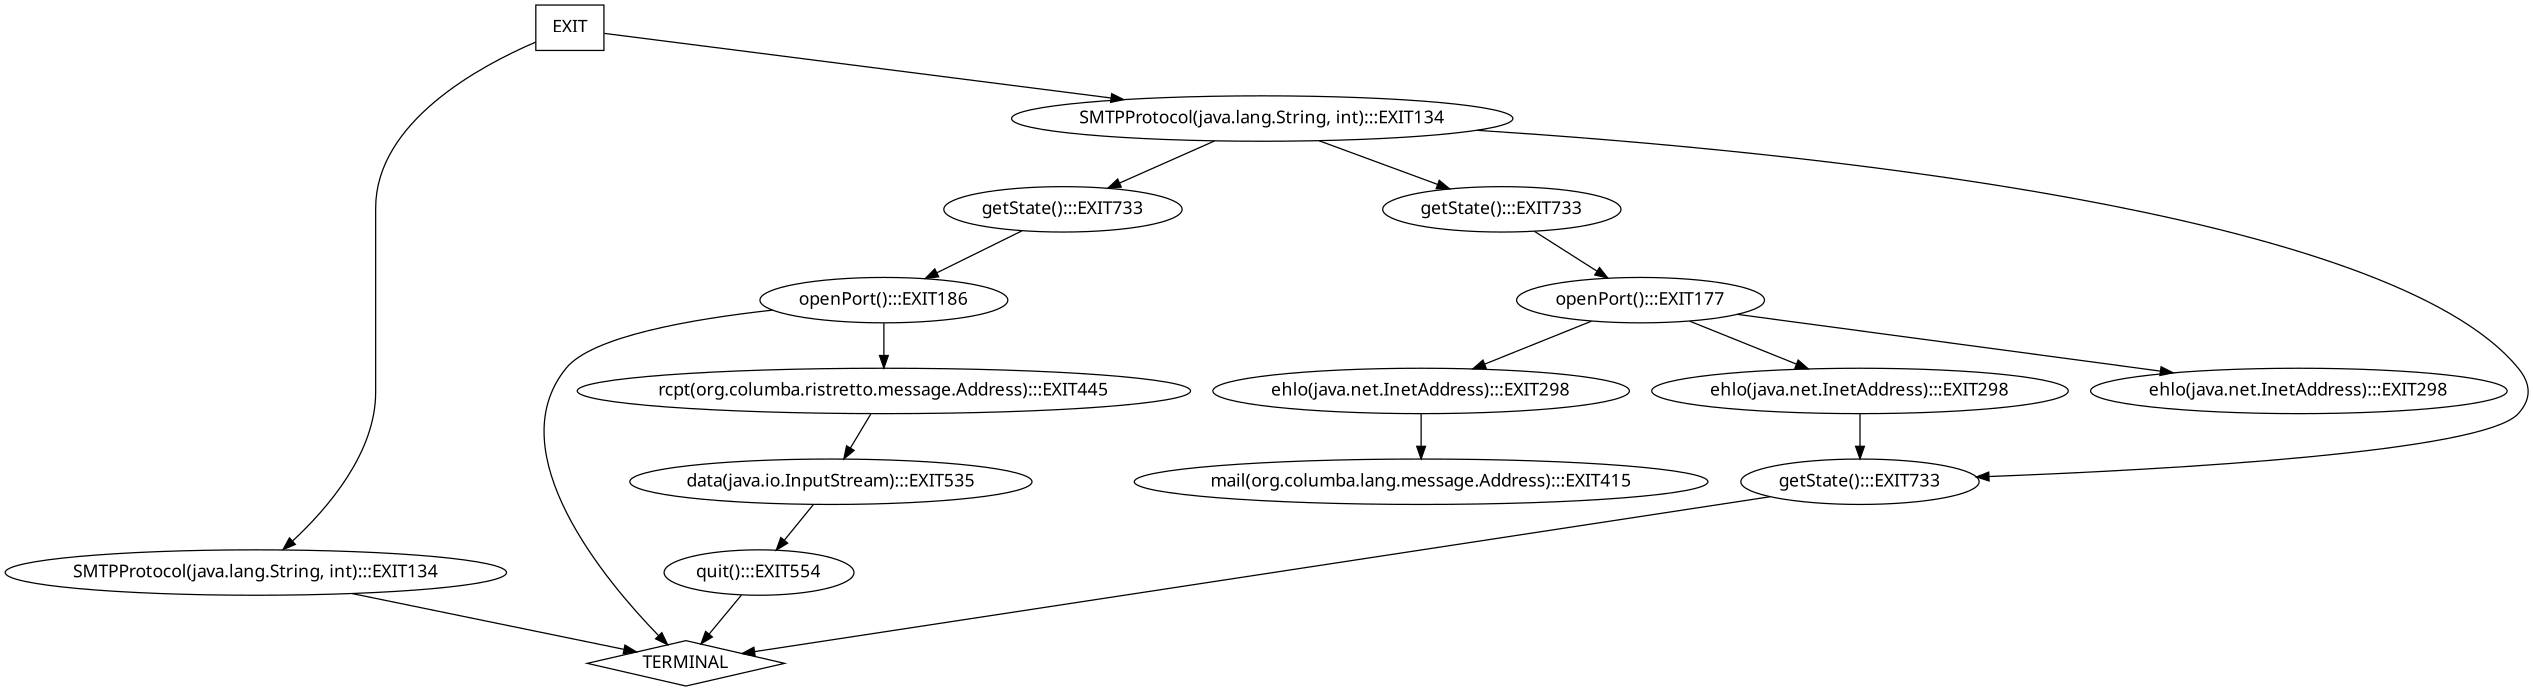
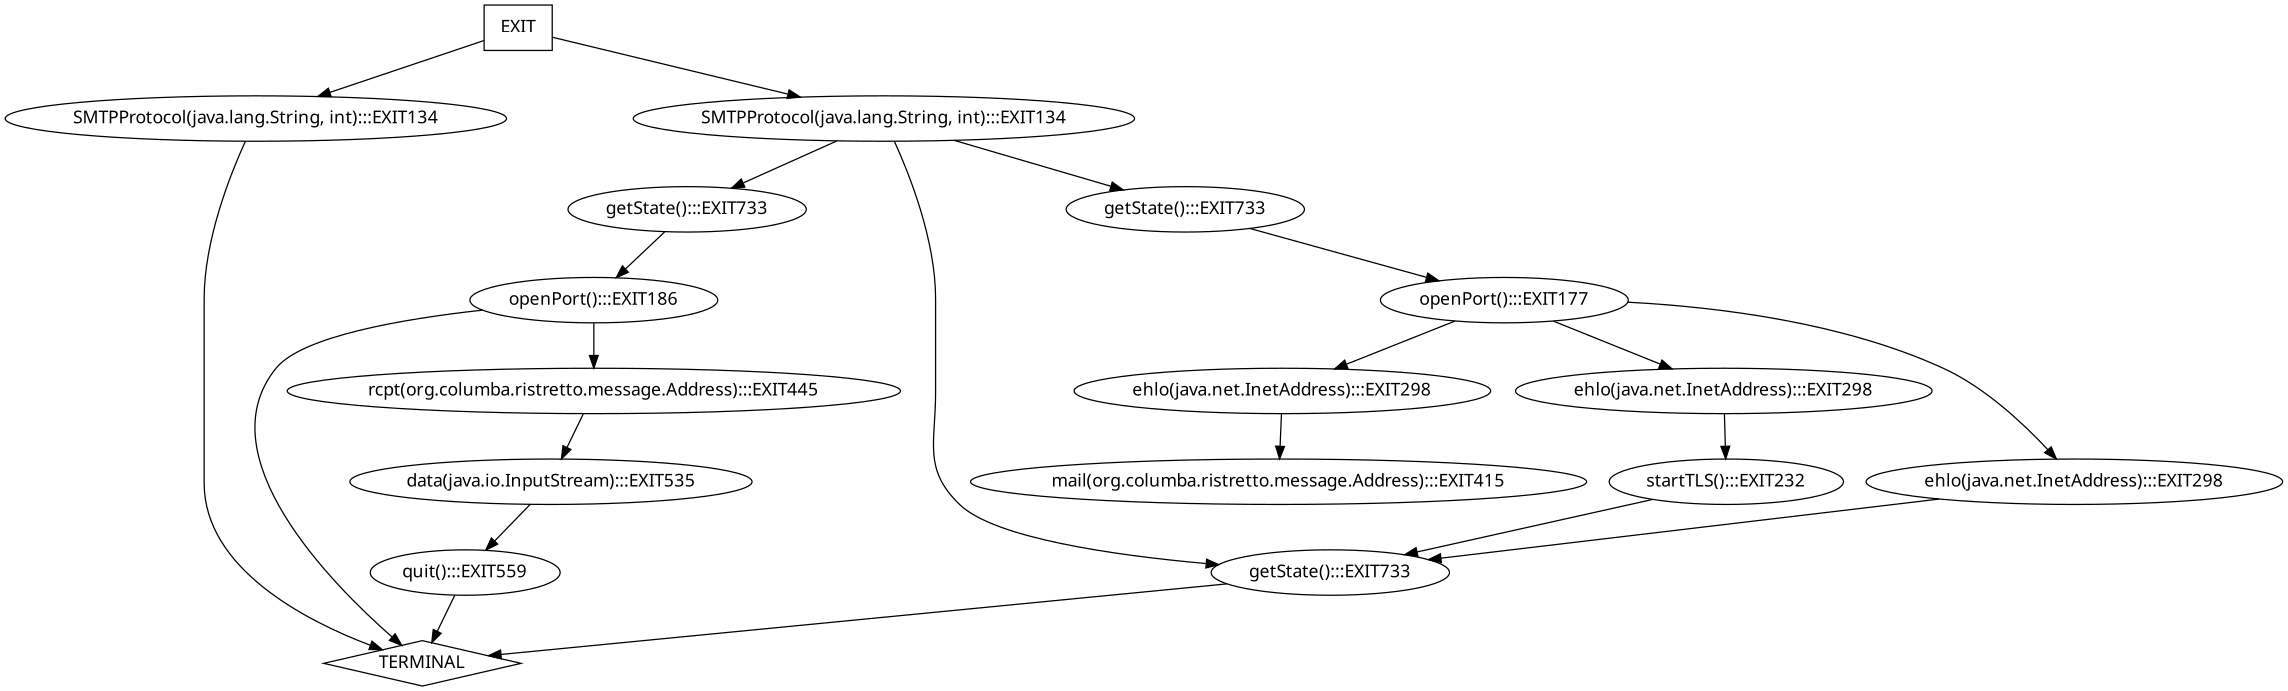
(1421, 482) -> (1279, 482)
none -> (1726, 482)
(759, 573) -> (465, 573)
